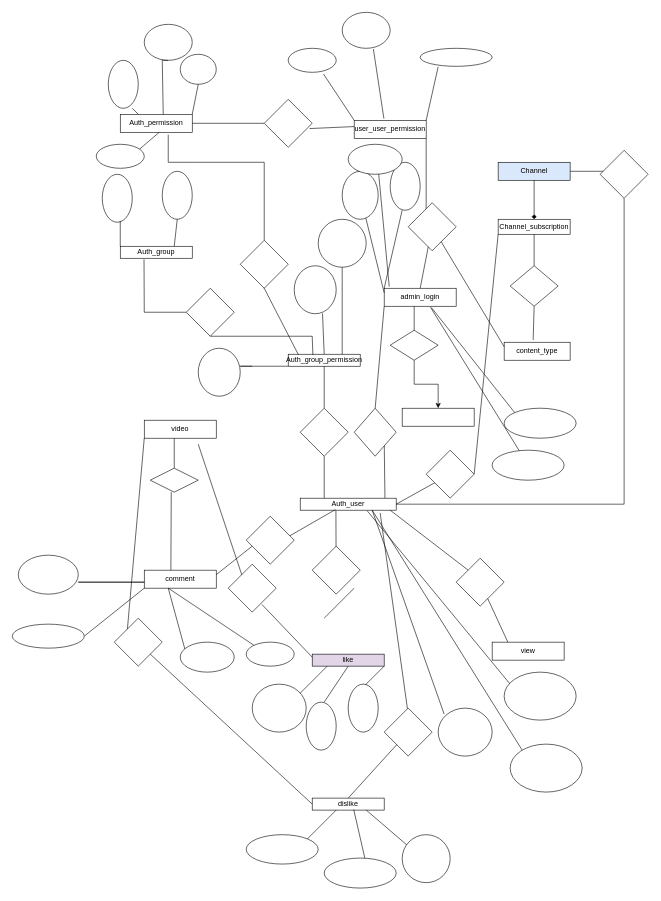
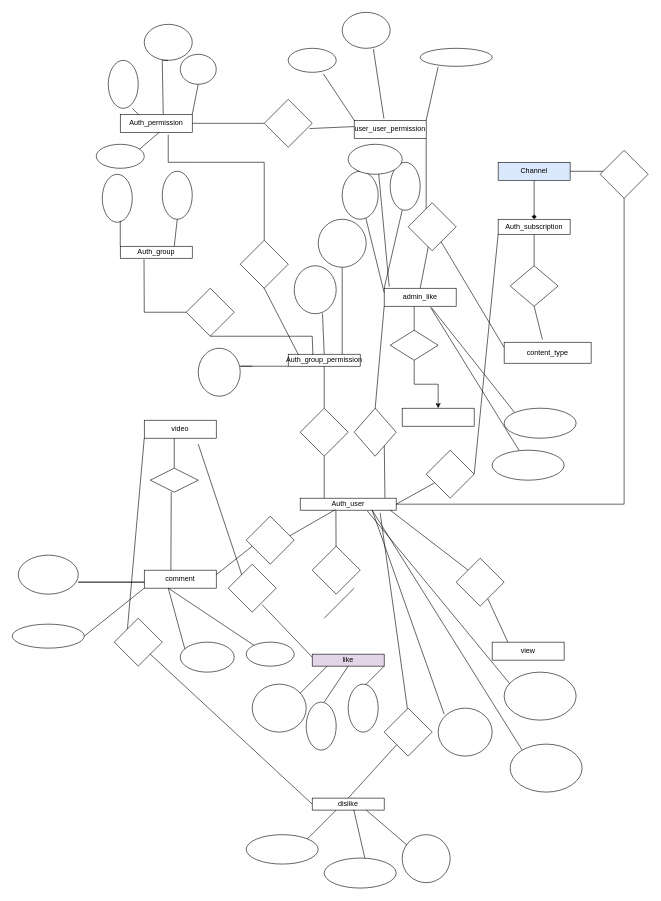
(534, 227) -> (534, 227)
(420, 297) -> (420, 297)
(537, 351) -> (548, 353)
